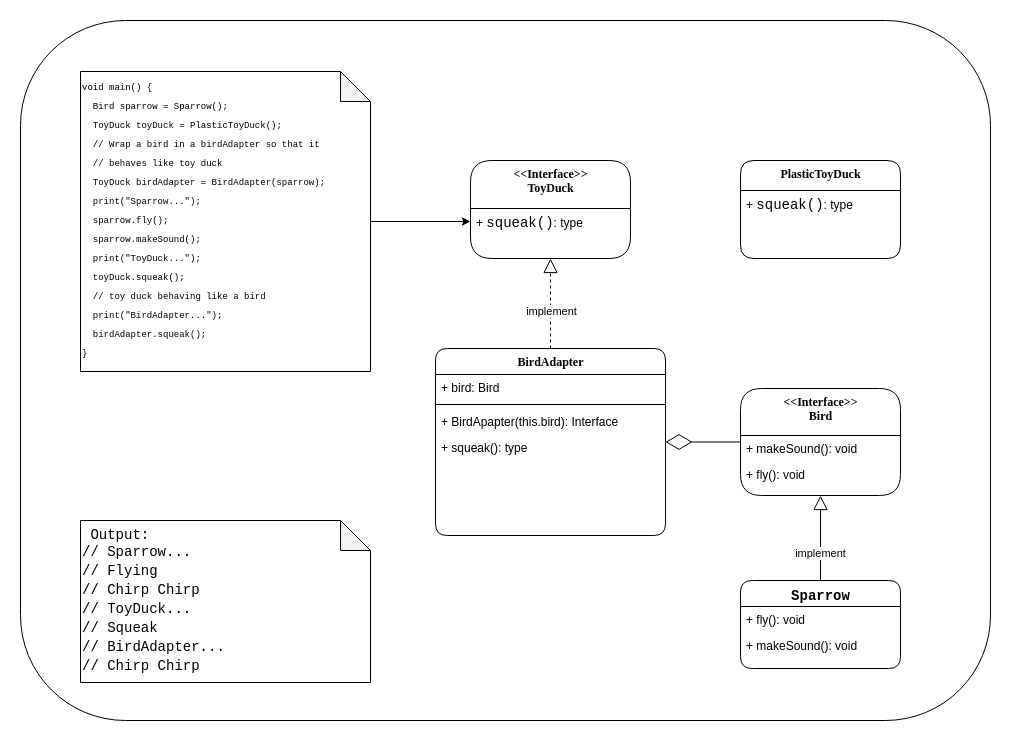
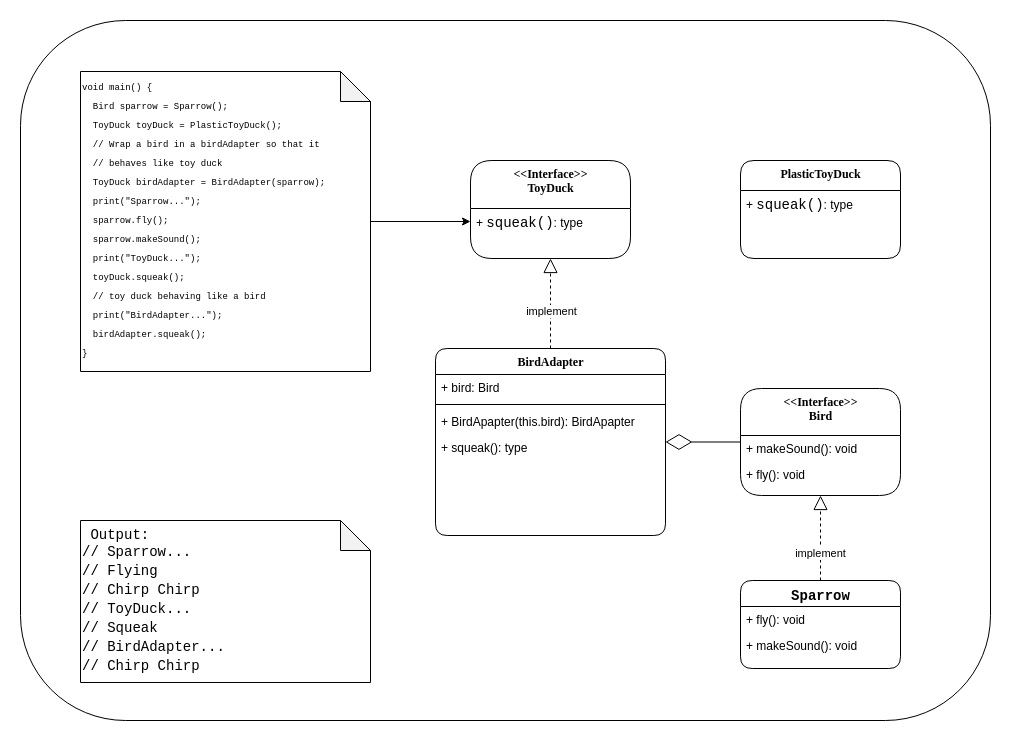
(548, 423) -> (552, 430)
(821, 529) -> (821, 529)
